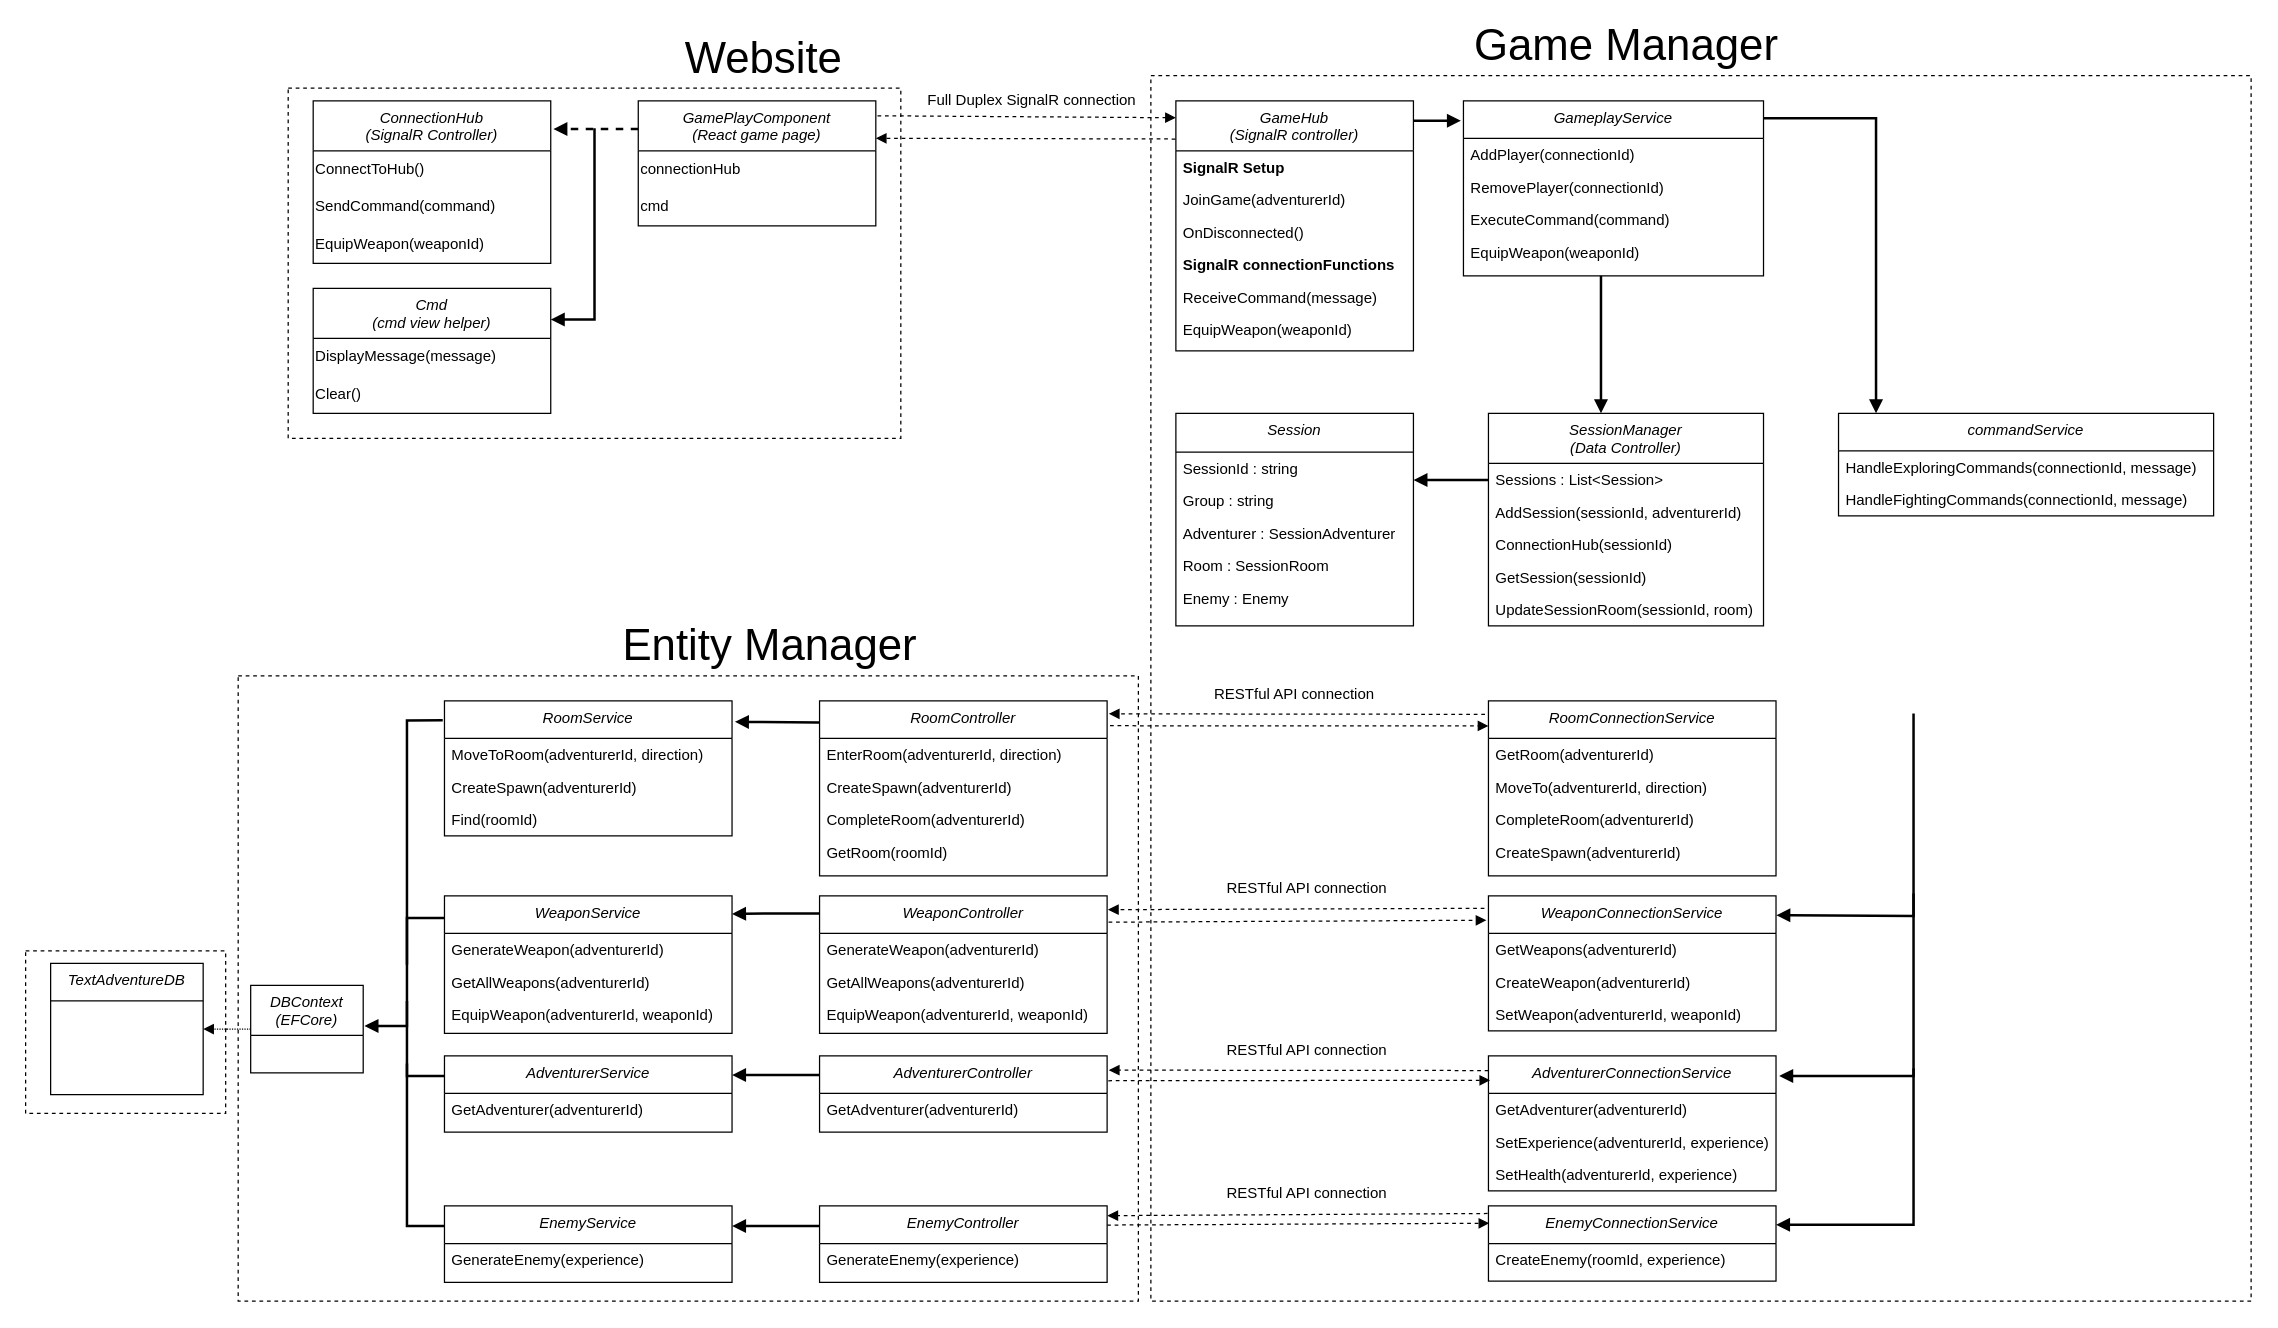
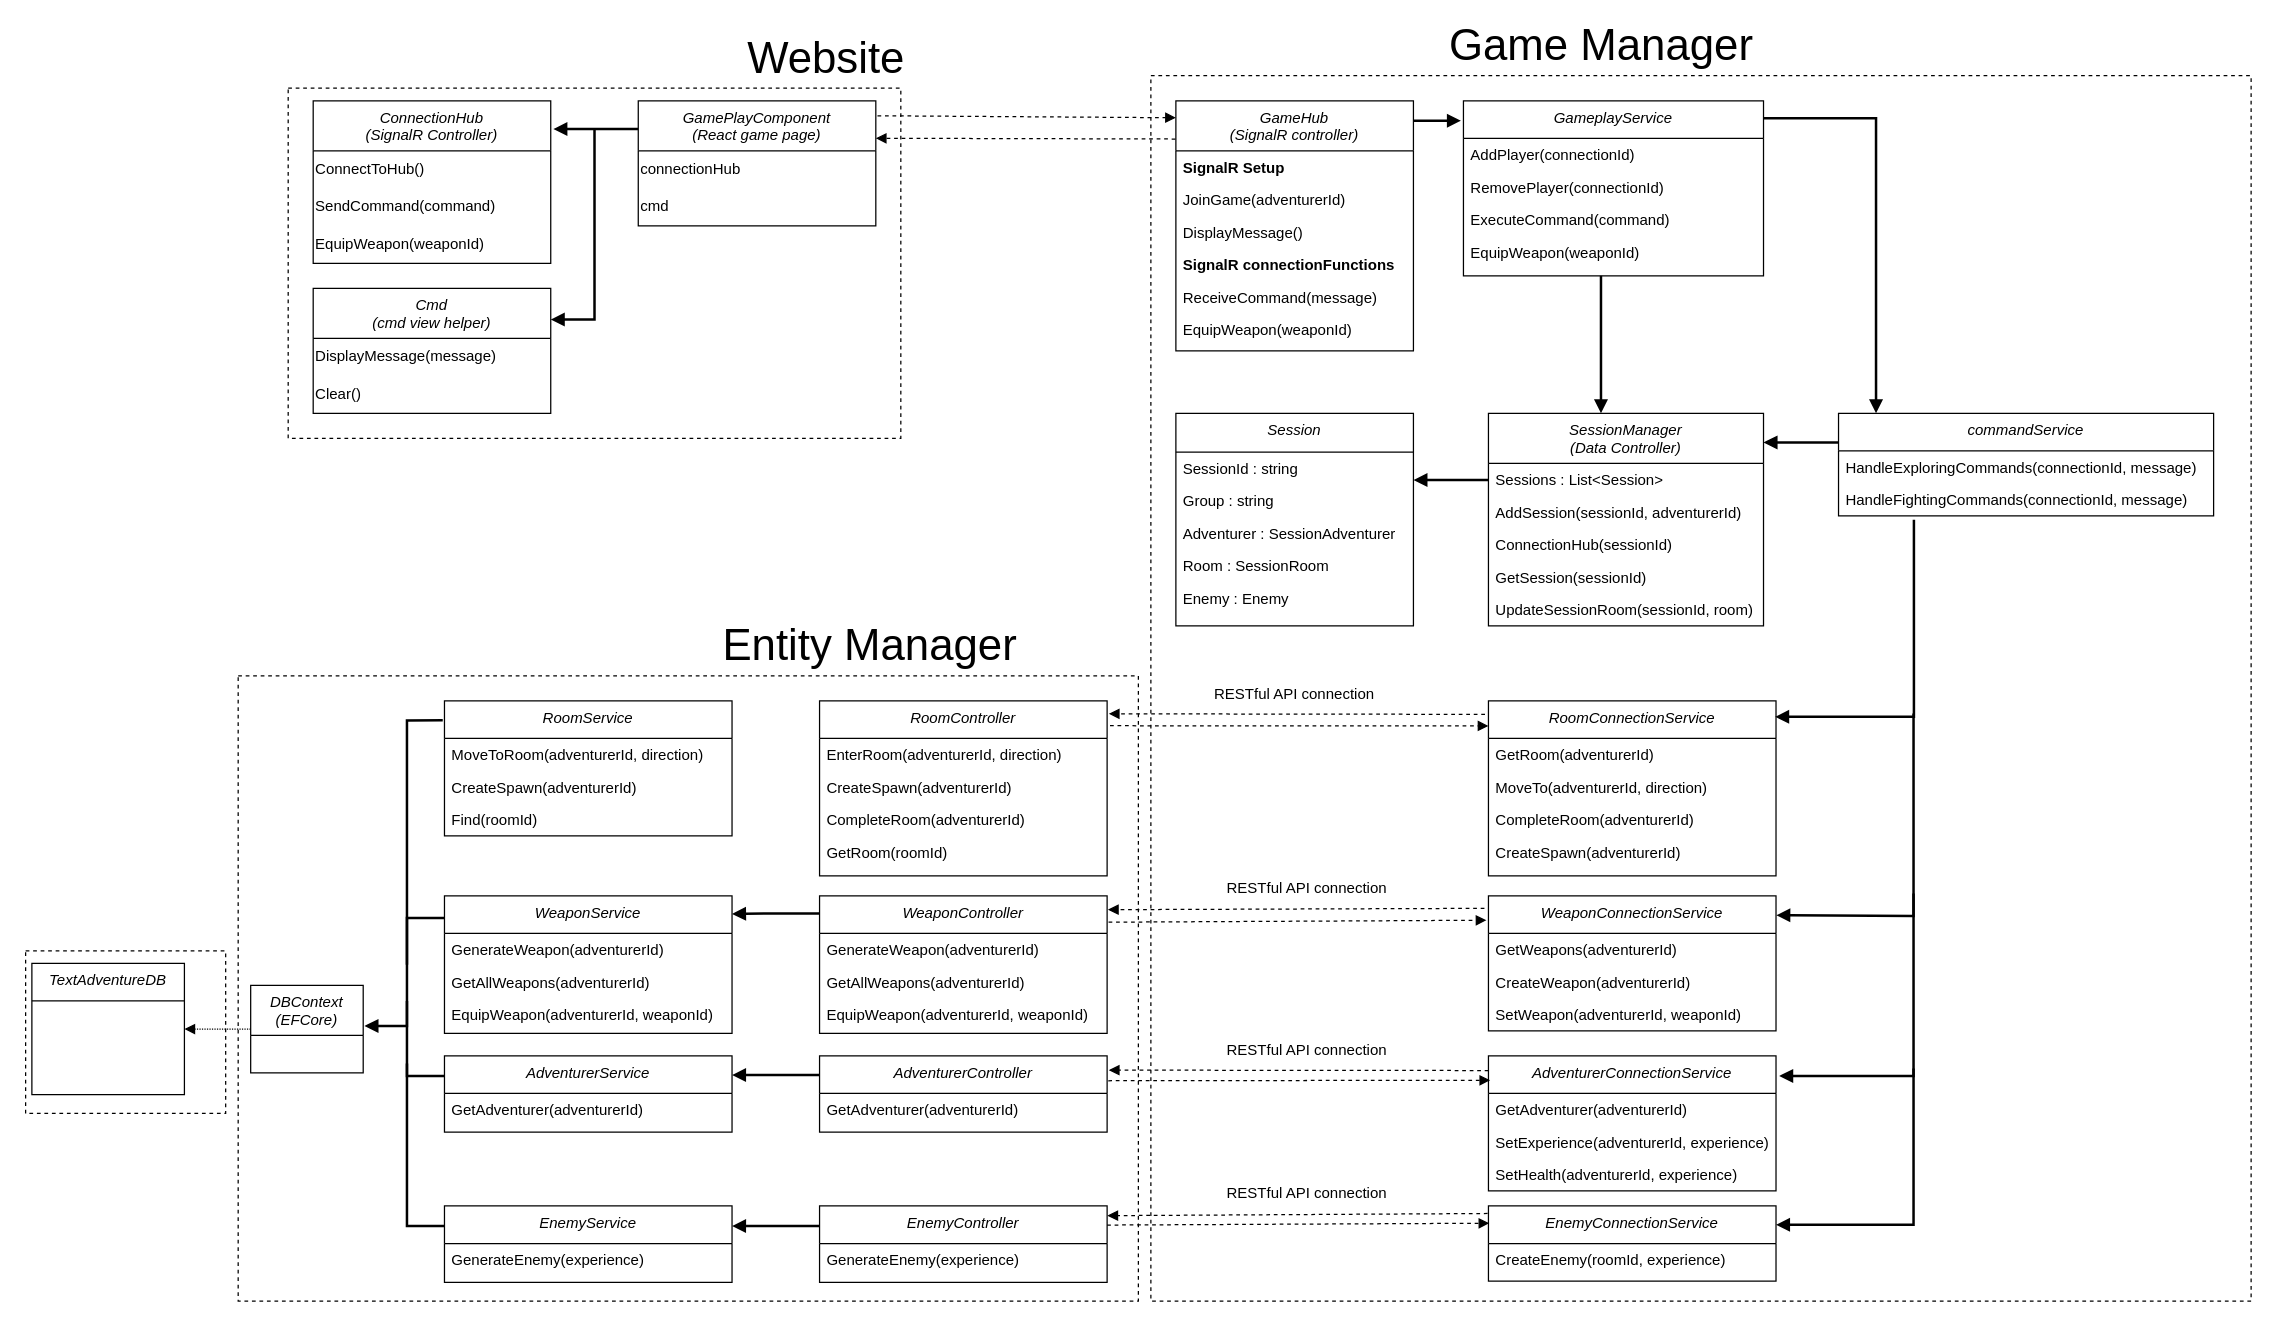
(1626, 44) -> (1601, 44)
(763, 57) -> (826, 57)
(1032, 101) -> none
(615, 129) -> (615, 129)
(1248, 233) -> (1246, 233)
none -> (1807, 442)
(769, 644) -> (869, 644)
none -> (1914, 680)
(784, 722) -> none
(127, 1029) -> (108, 1029)
